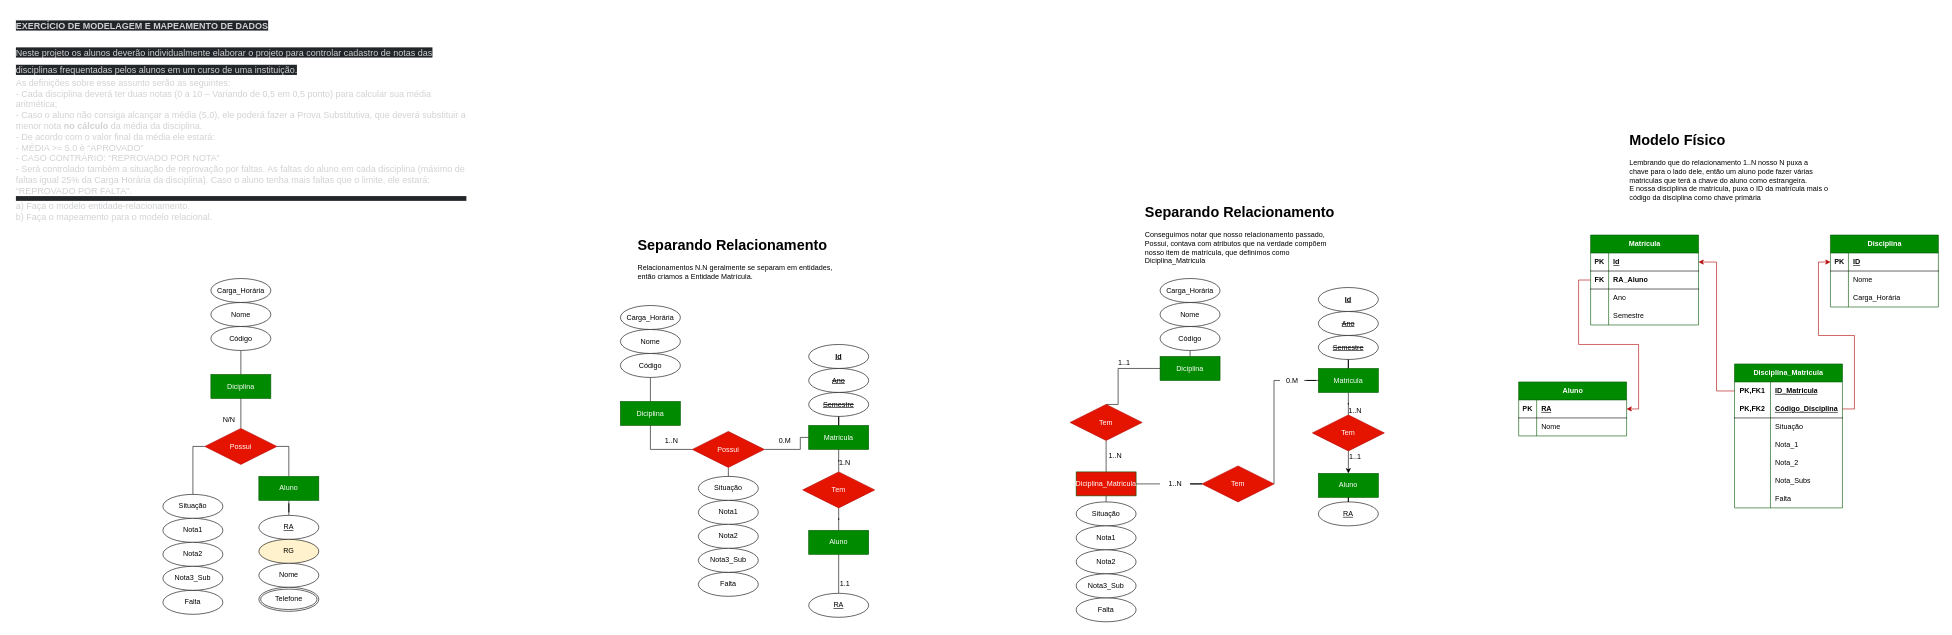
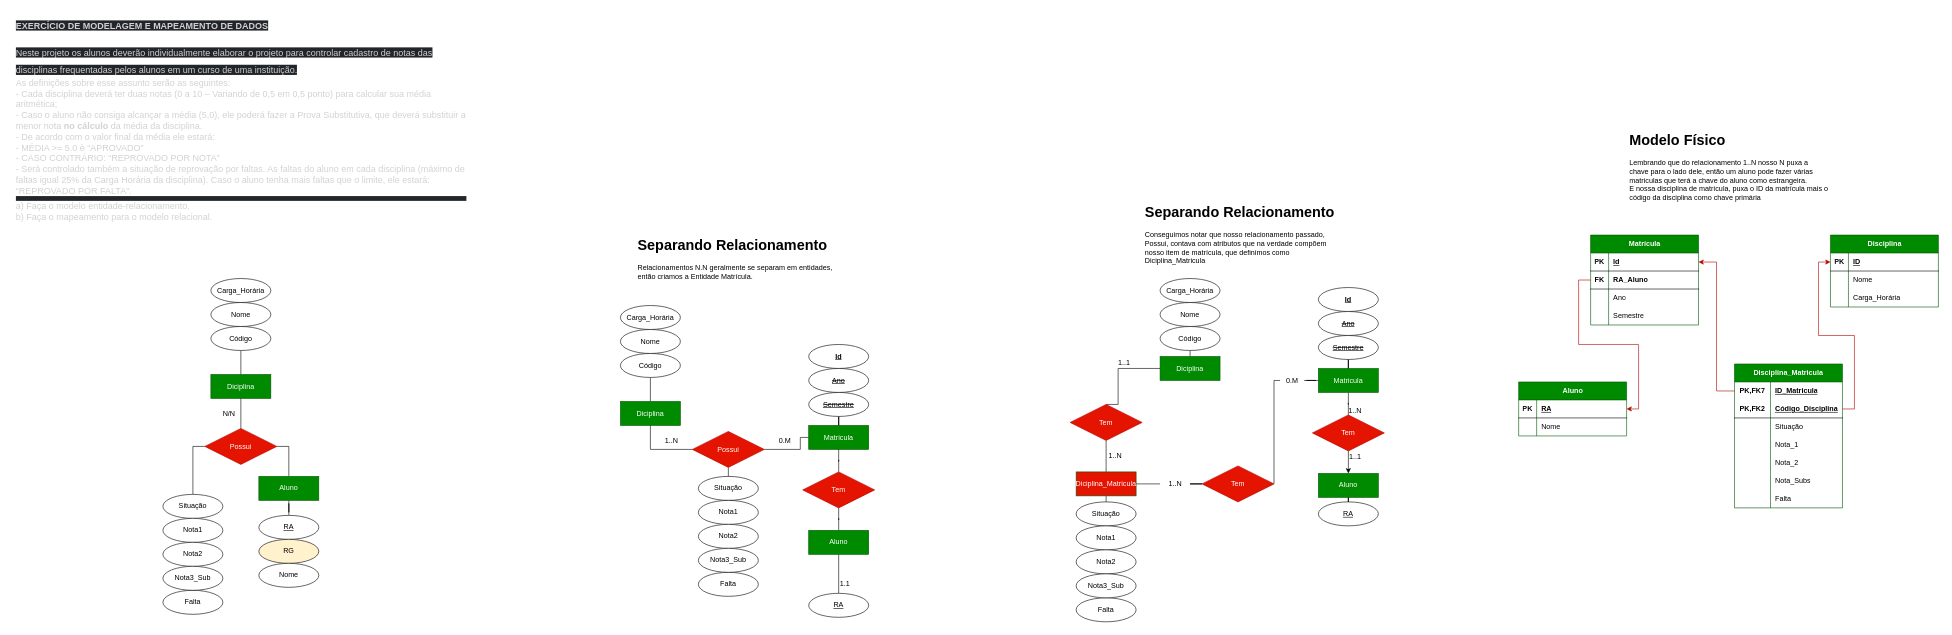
(1753, 392) -> (1753, 392)
(228, 420) -> (228, 414)
(845, 463) -> none
(288, 600) -> none
